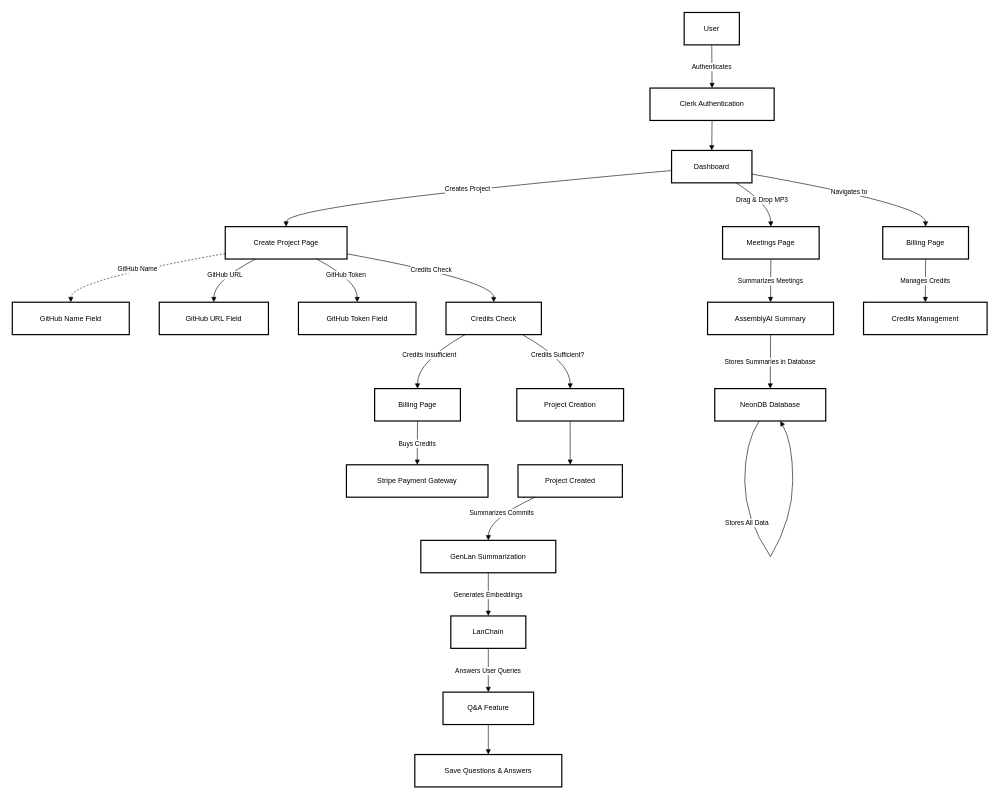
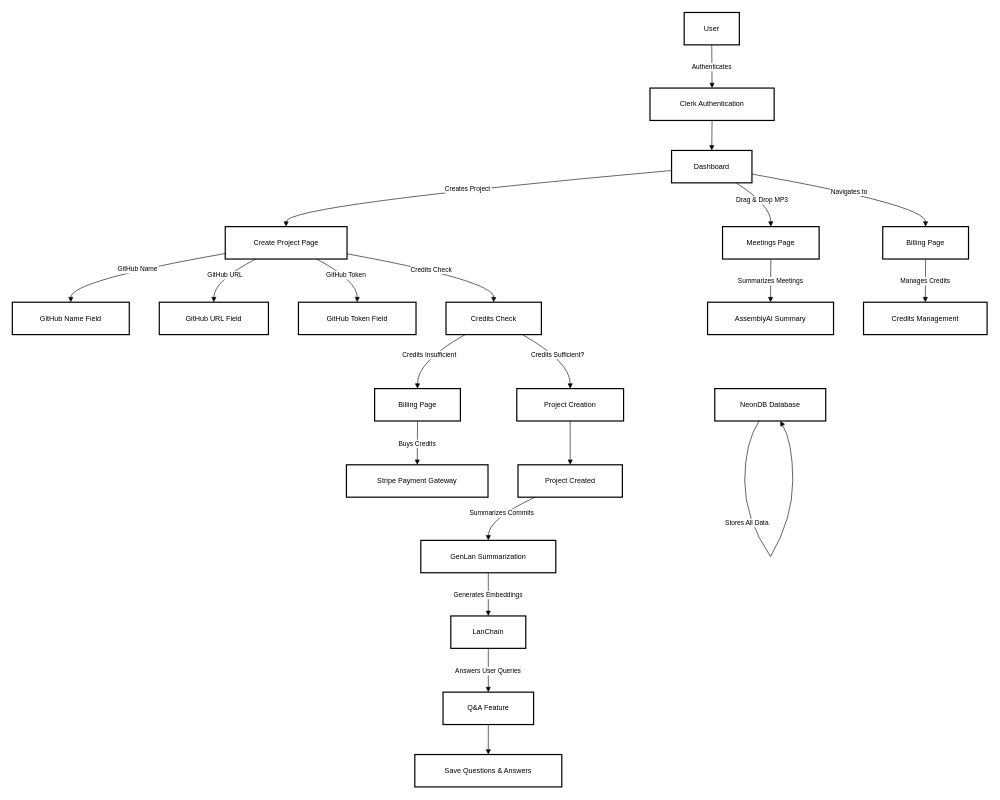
(192, 259) -> (192, 259)
(771, 353) -> none
